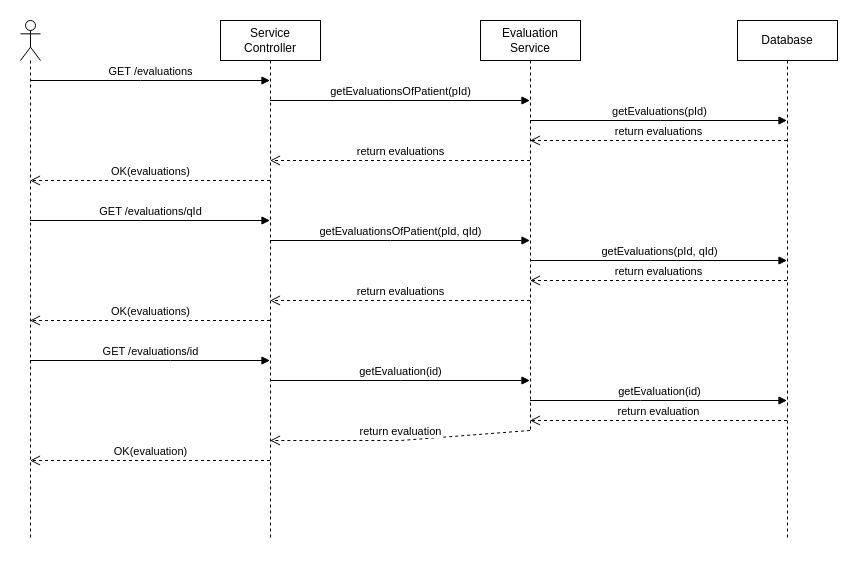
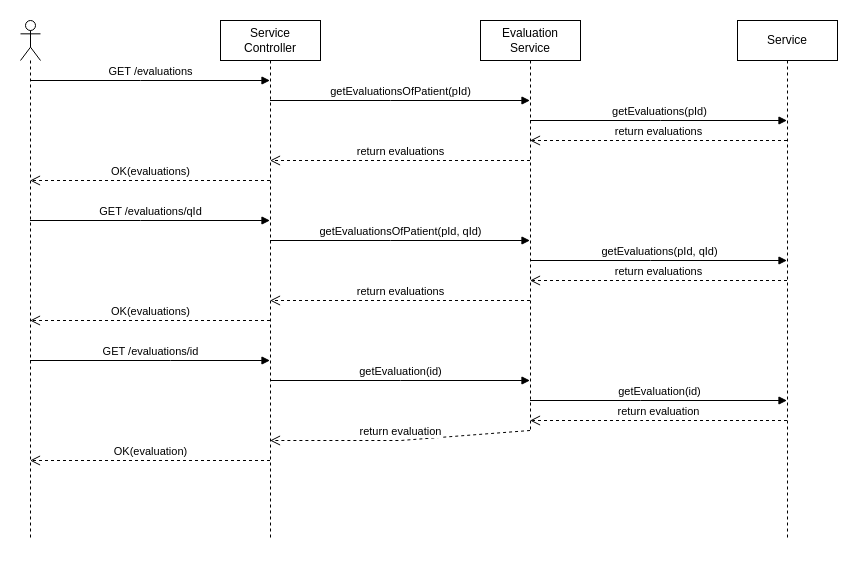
(788, 41) -> (788, 41)
